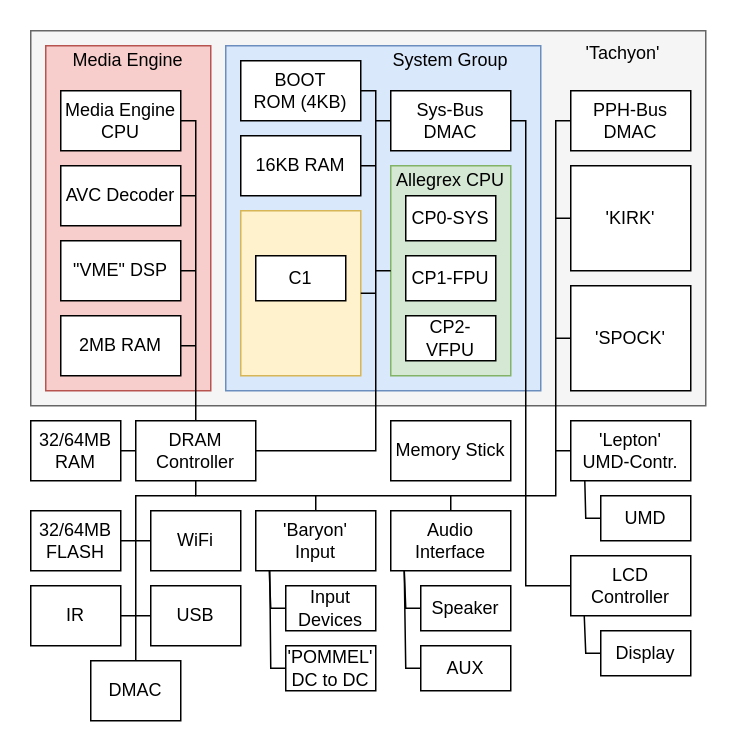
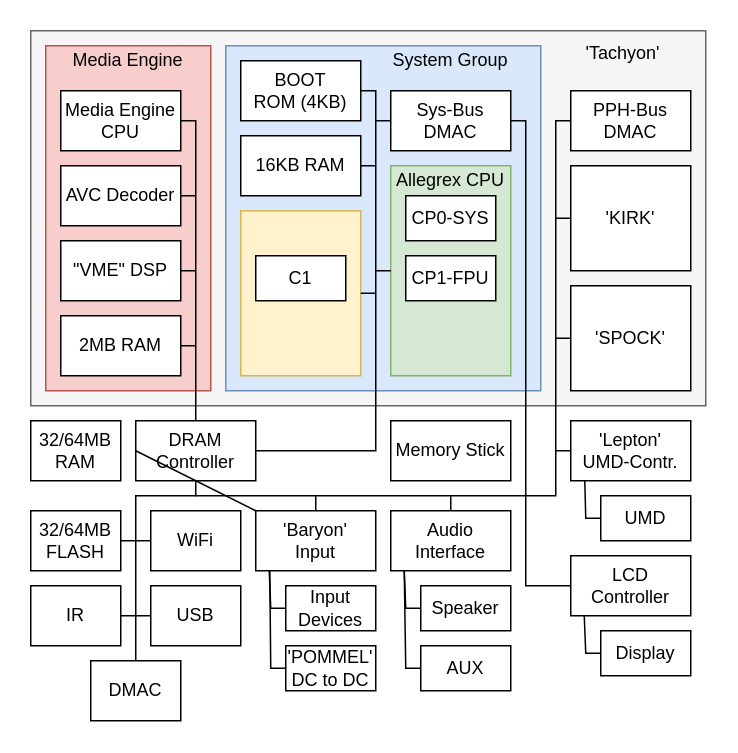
(451, 338) -> none
(129, 451) -> (178, 472)
